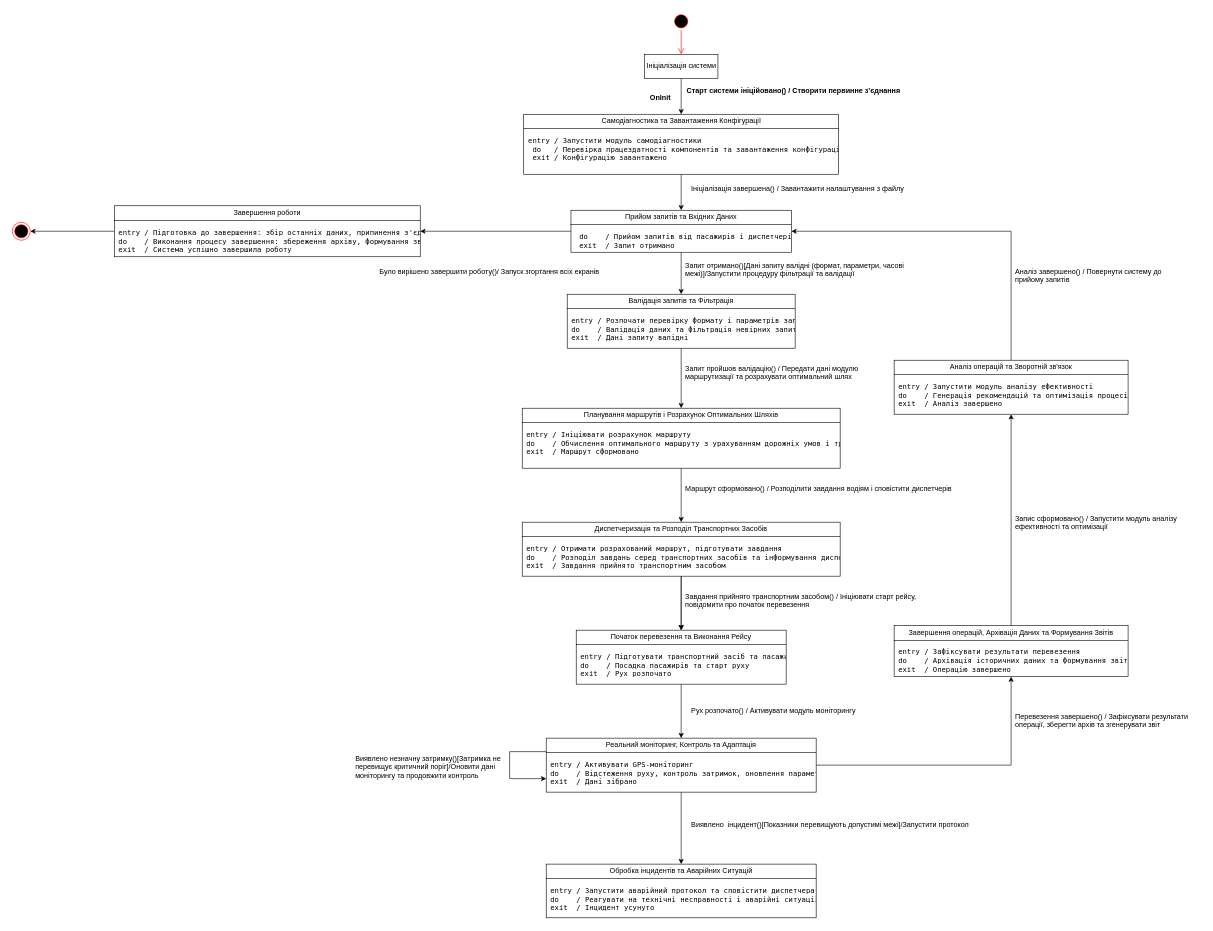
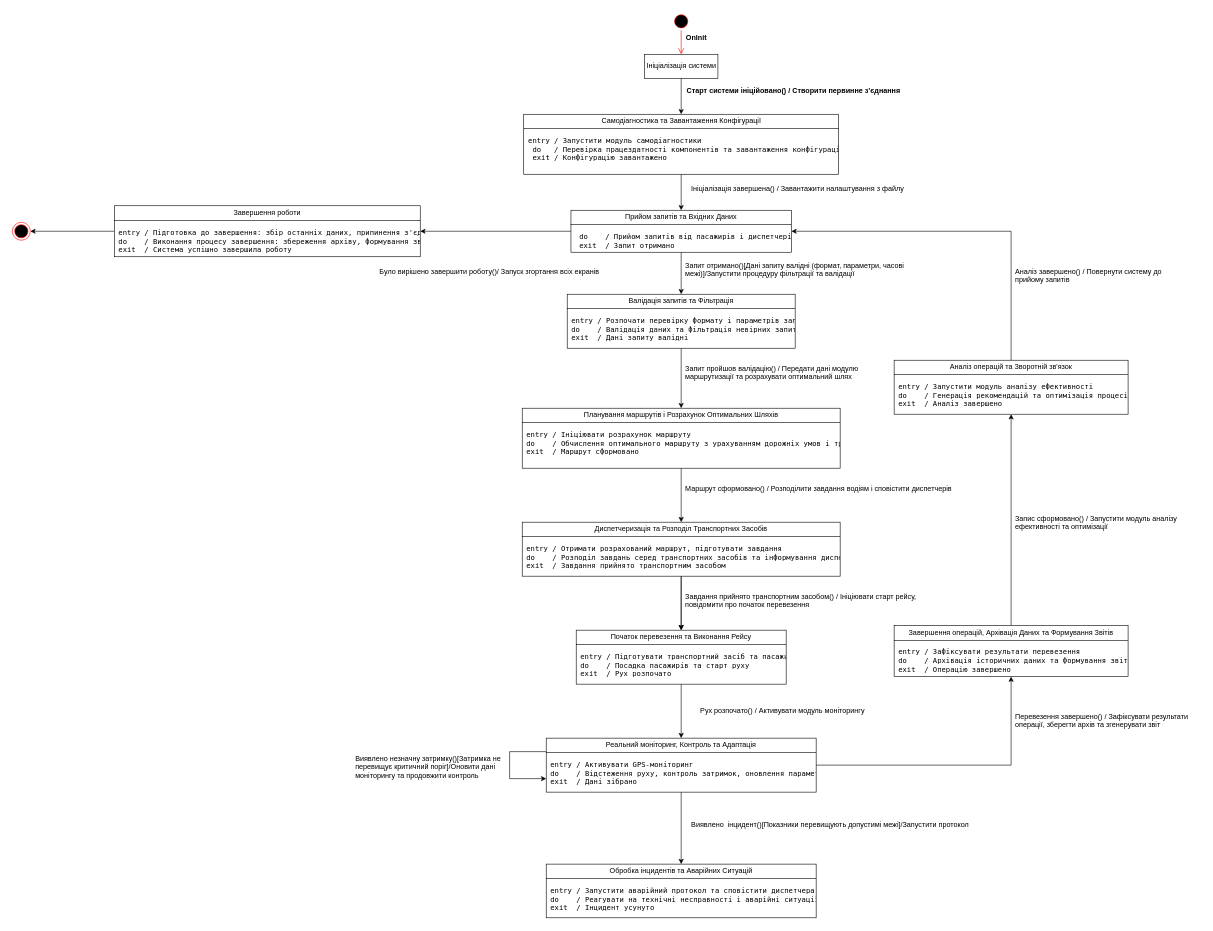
(660, 98) -> (696, 38)
(783, 714) -> (792, 714)
